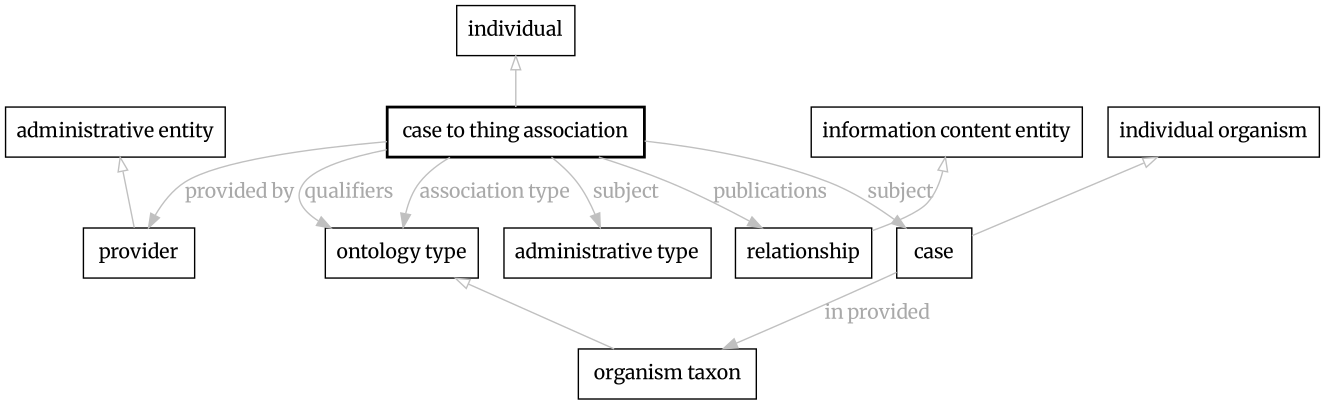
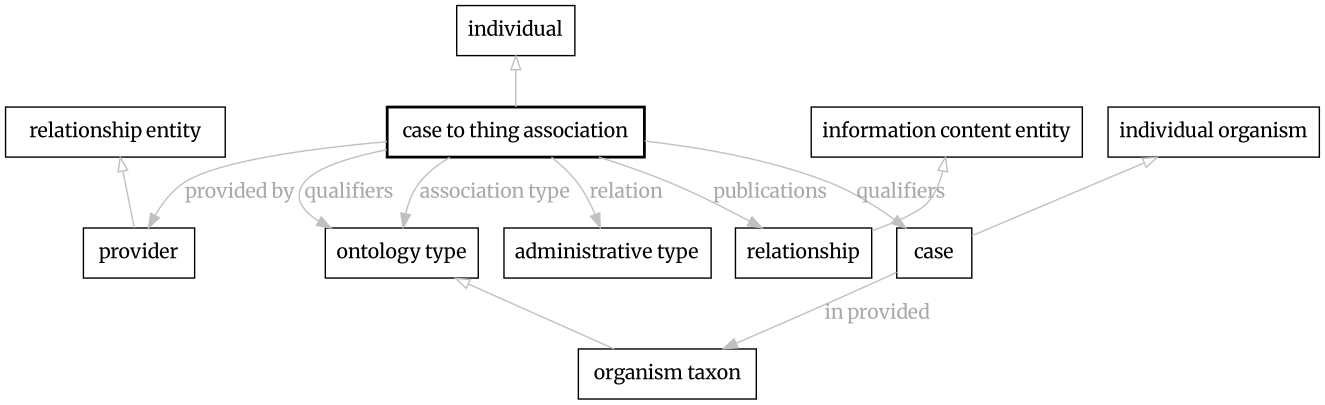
(115, 132) -> (115, 132)
(626, 193) -> (626, 193)
(901, 193) -> (901, 193)
